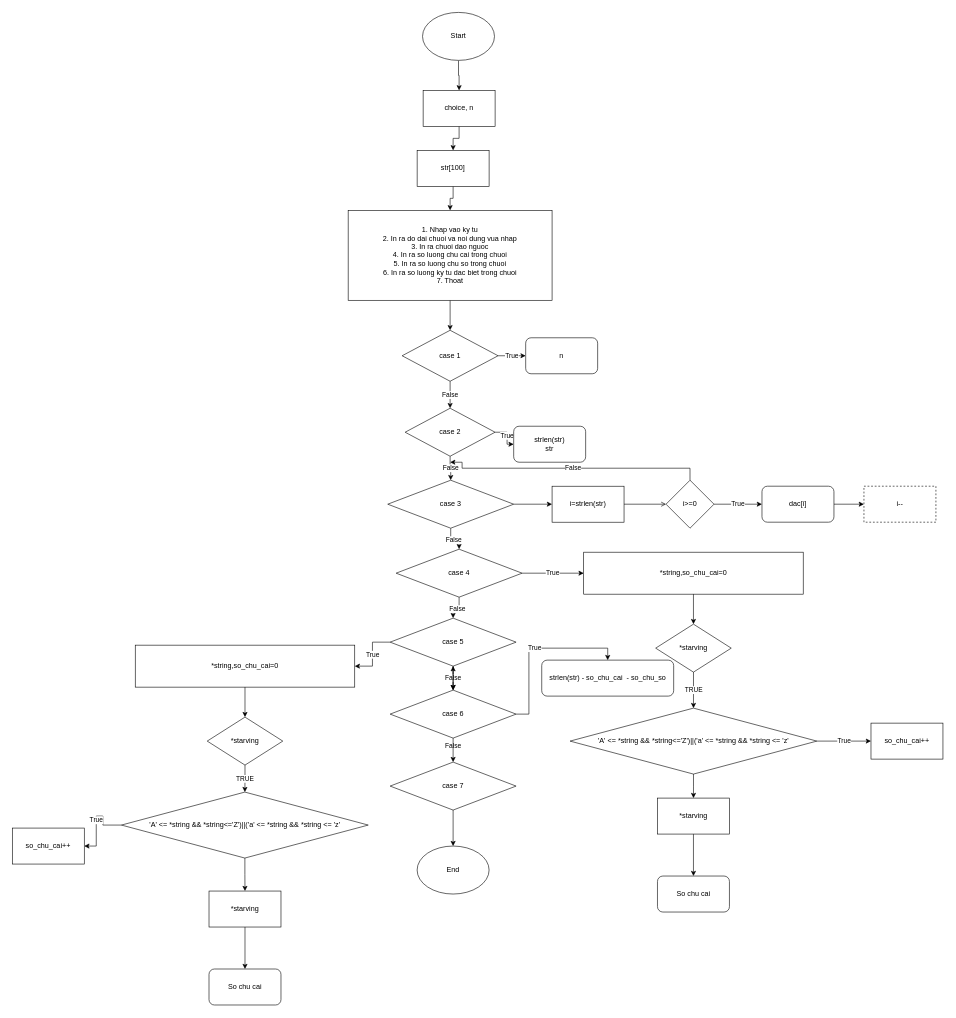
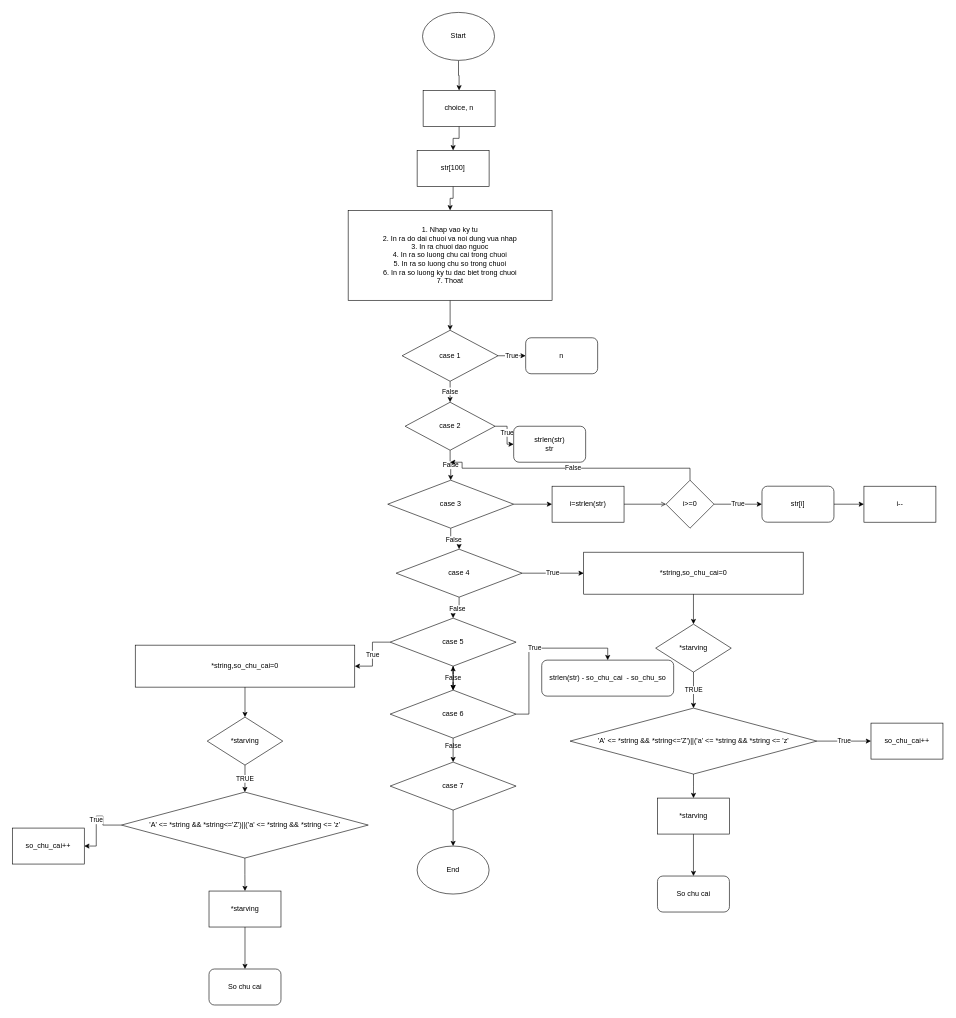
(450, 432) -> (450, 426)
(798, 504) -> (798, 504)
(900, 504) -> (900, 504)
